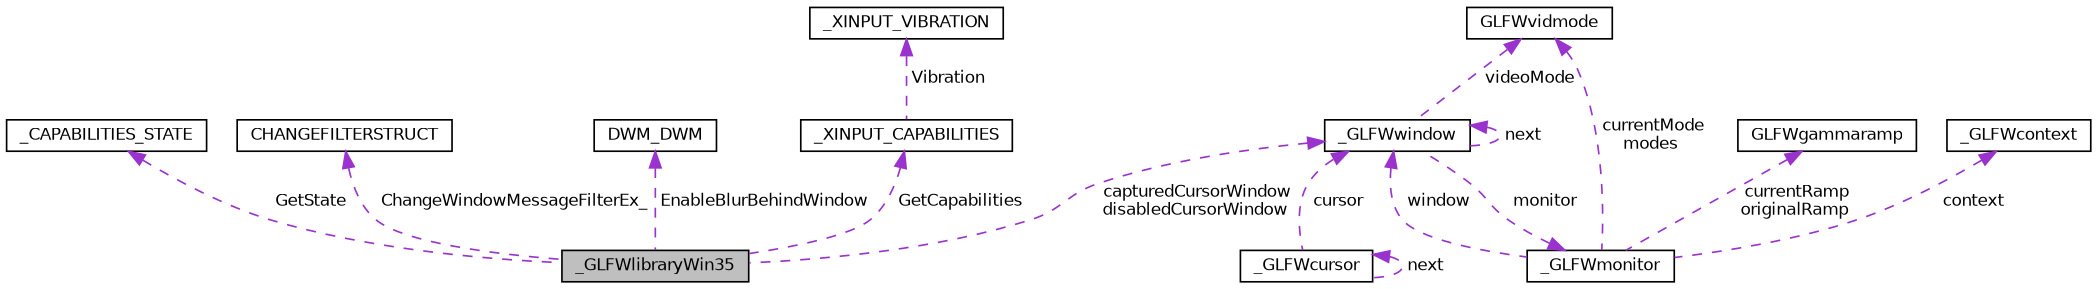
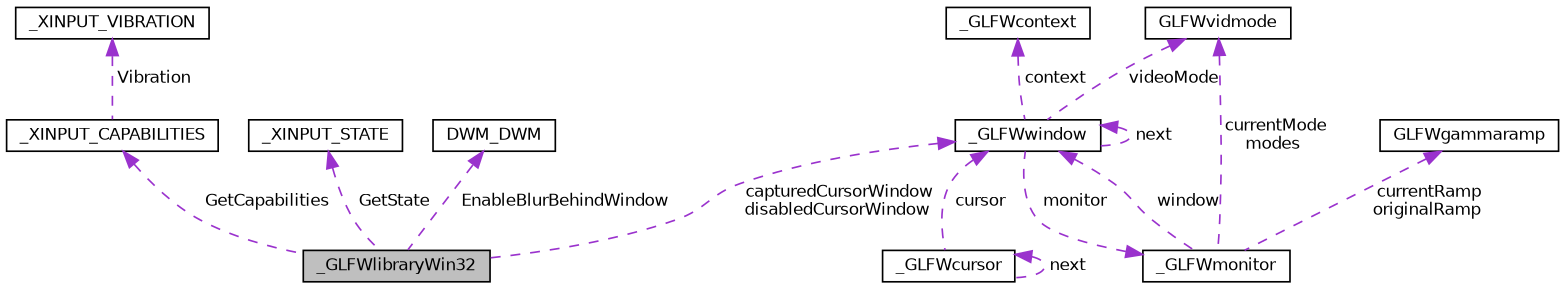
(107, 136) -> (326, 136)
(345, 136) -> none
(1834, 227) -> (1020, 88)
(655, 266) -> (397, 266)
